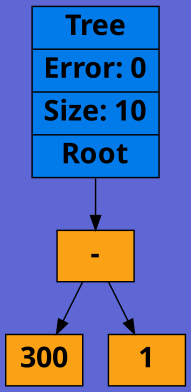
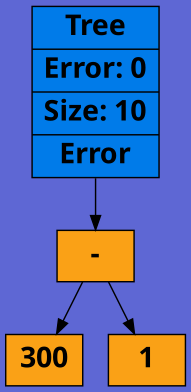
(96, 155) -> (96, 155)
